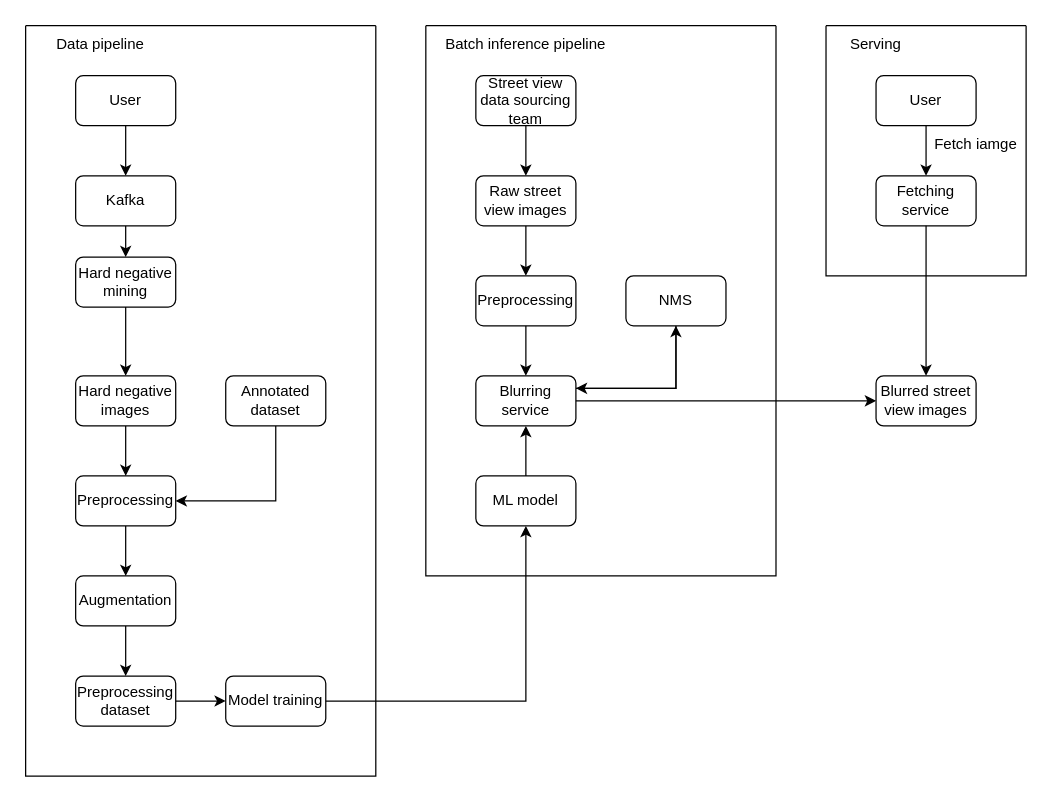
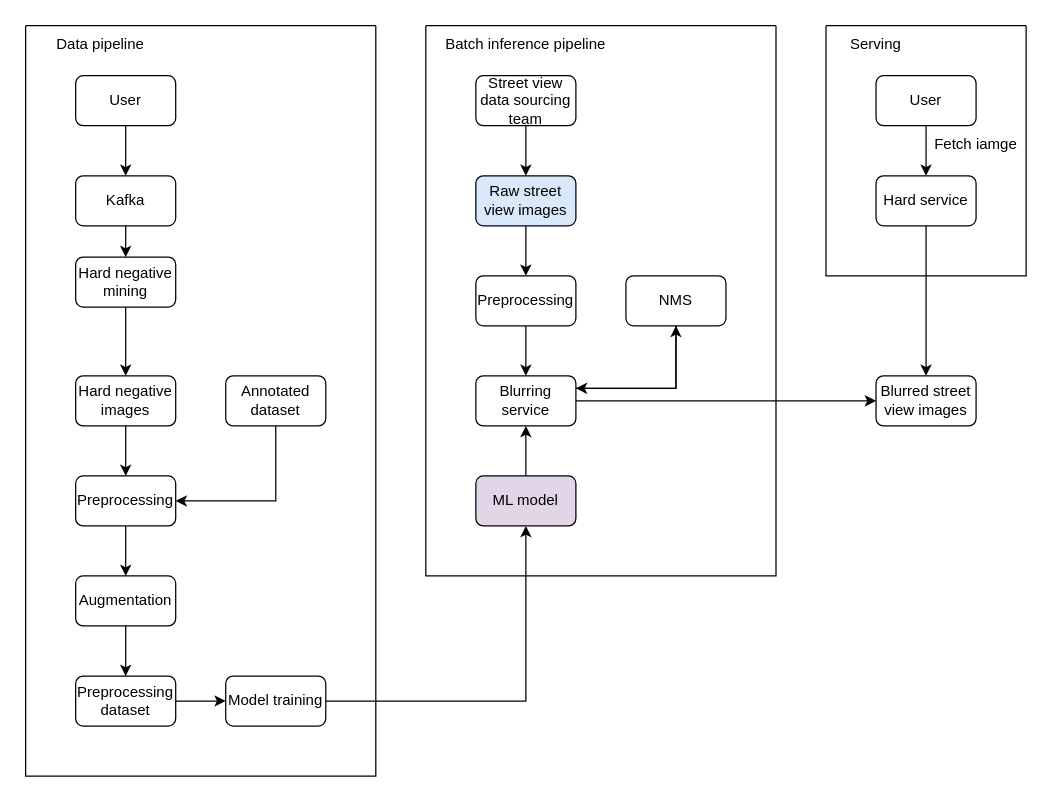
(526, 201) -> (526, 201)
(926, 201) -> (926, 201)
(526, 501) -> (526, 501)
